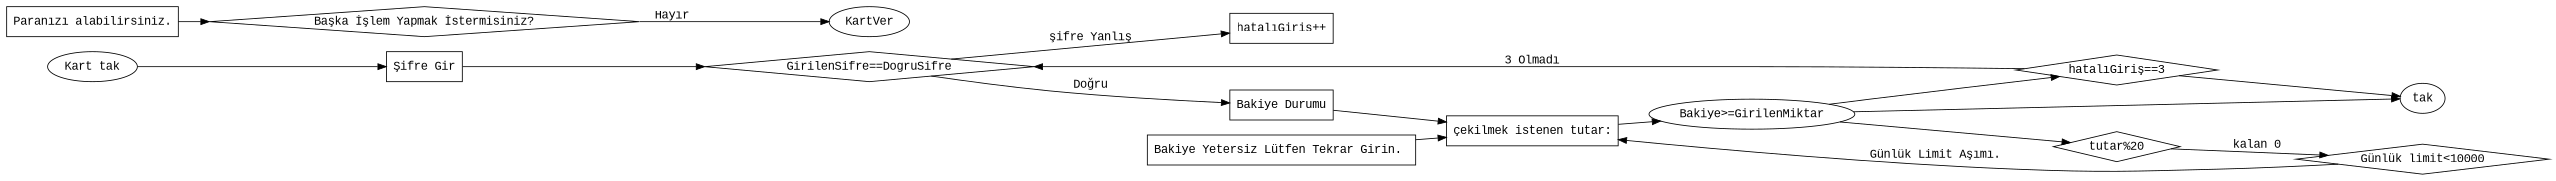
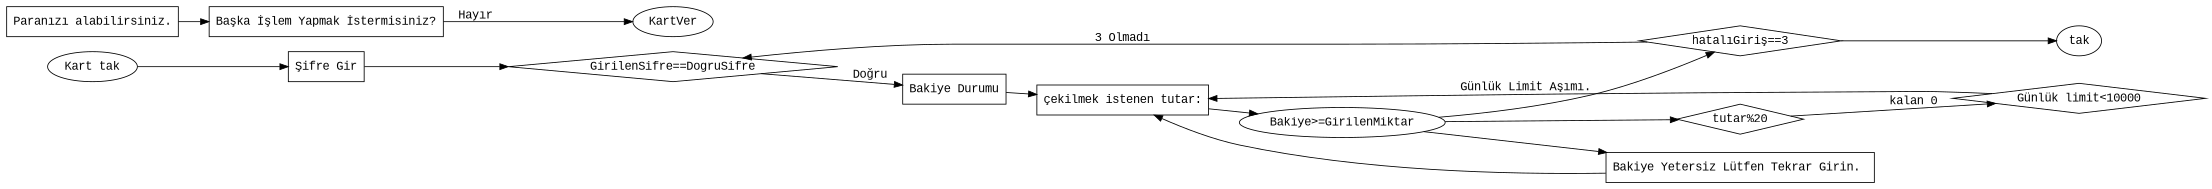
(424, 22) -> (326, 22)
(1282, 28) -> none
(2123, 105) -> (1511, 142)
